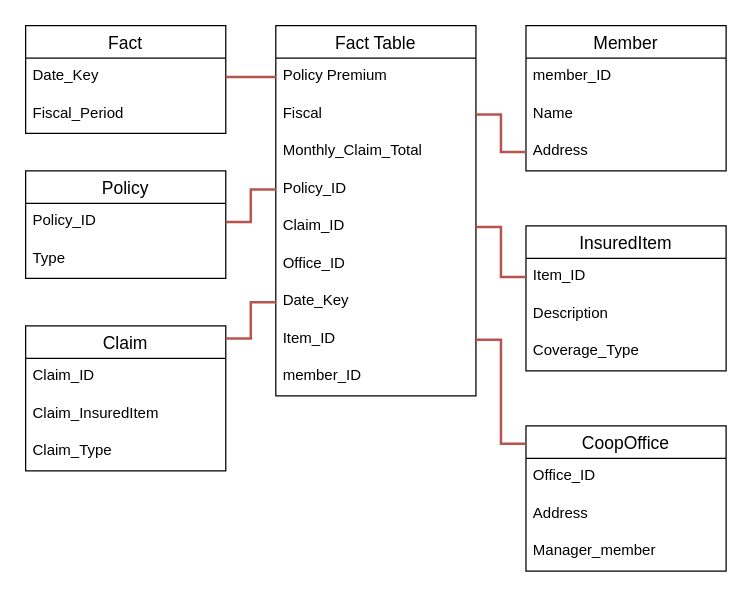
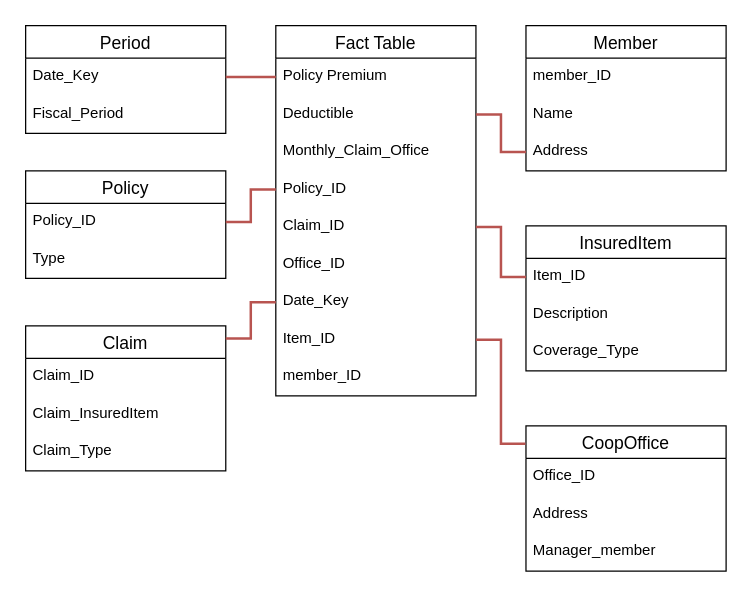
(125, 43) -> (125, 43)
(304, 113) -> (321, 113)
(355, 150) -> (359, 150)
